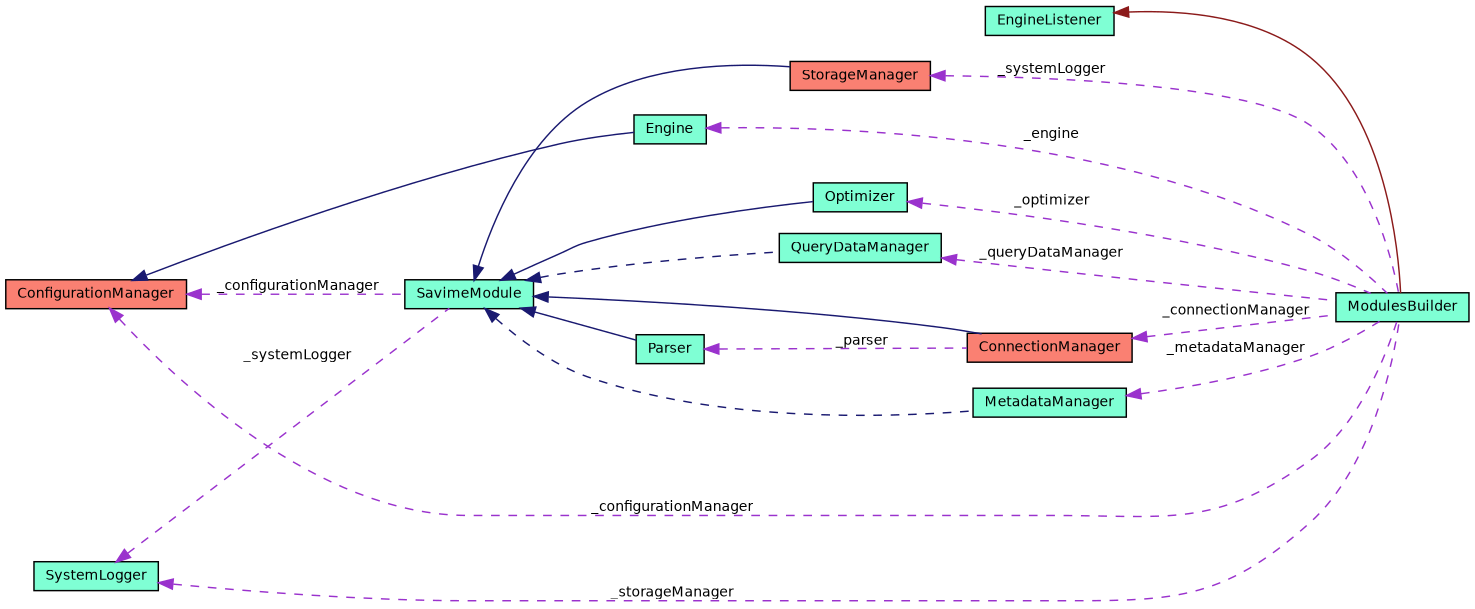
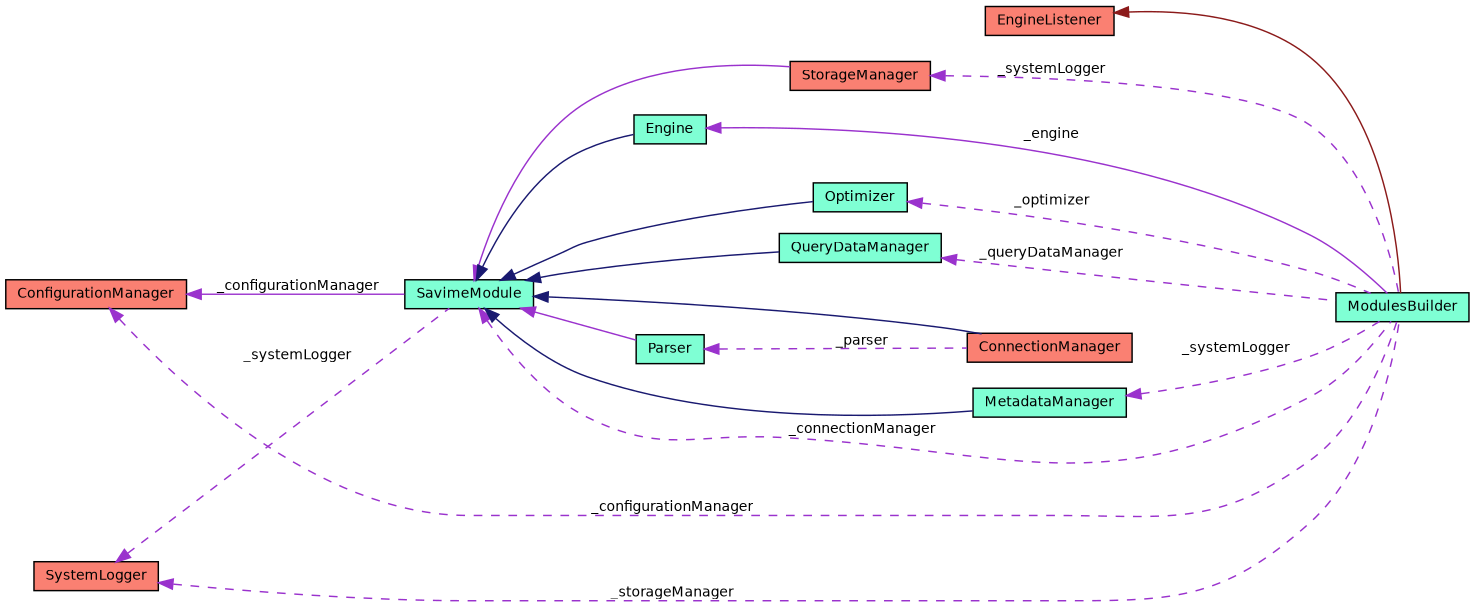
(1050, 21) -> (1050, 21)
(591, 100) -> (591, 100)
(1070, 157) -> (1070, 157)
(387, 191) -> (541, 180)
(659, 262) -> (659, 262)
(303, 294) -> (303, 294)
(585, 326) -> (585, 326)
(1241, 326) -> (938, 452)
(1234, 348) -> (1234, 348)
(724, 407) -> (724, 407)
(96, 576) -> (96, 576)
